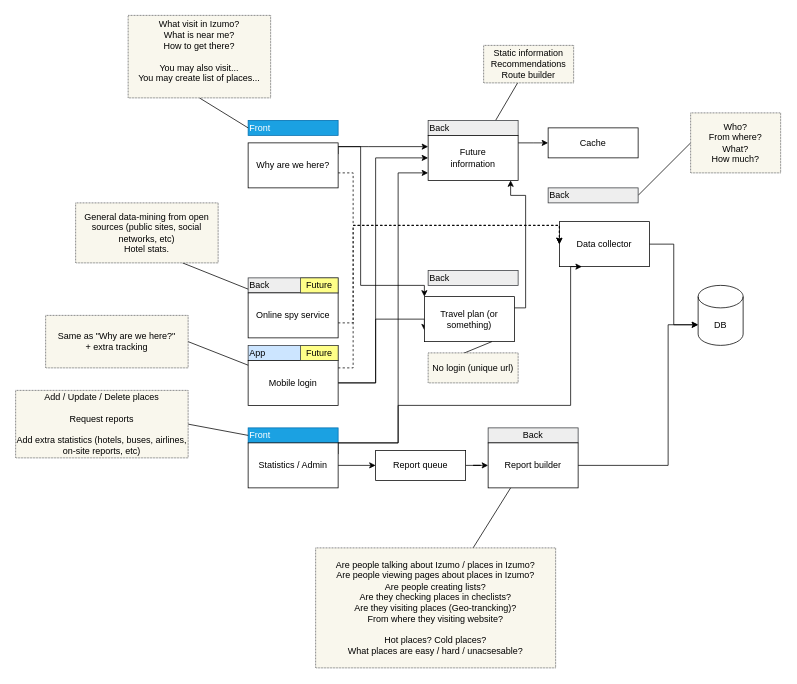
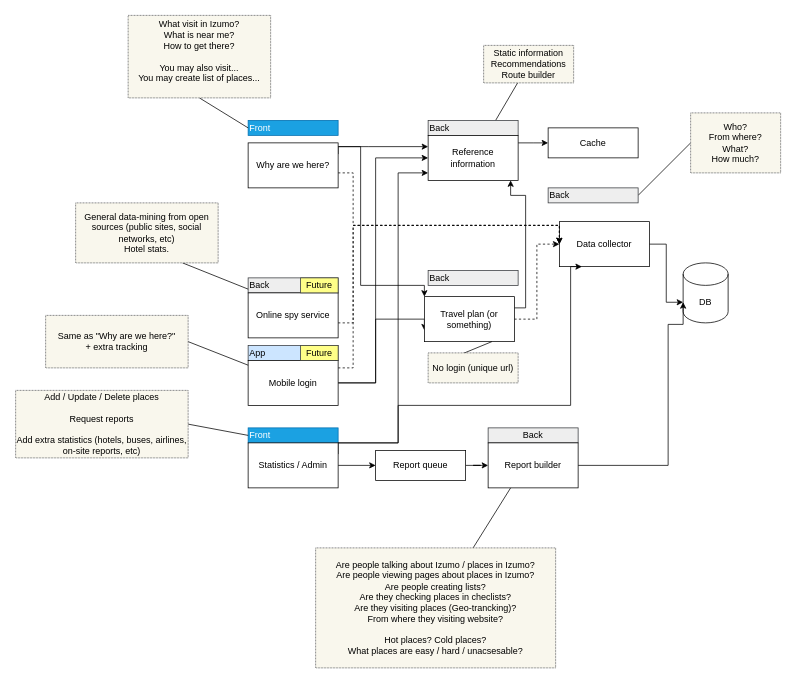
(473, 158) -> (473, 158)
none -> (552, 244)
(720, 315) -> (705, 293)
